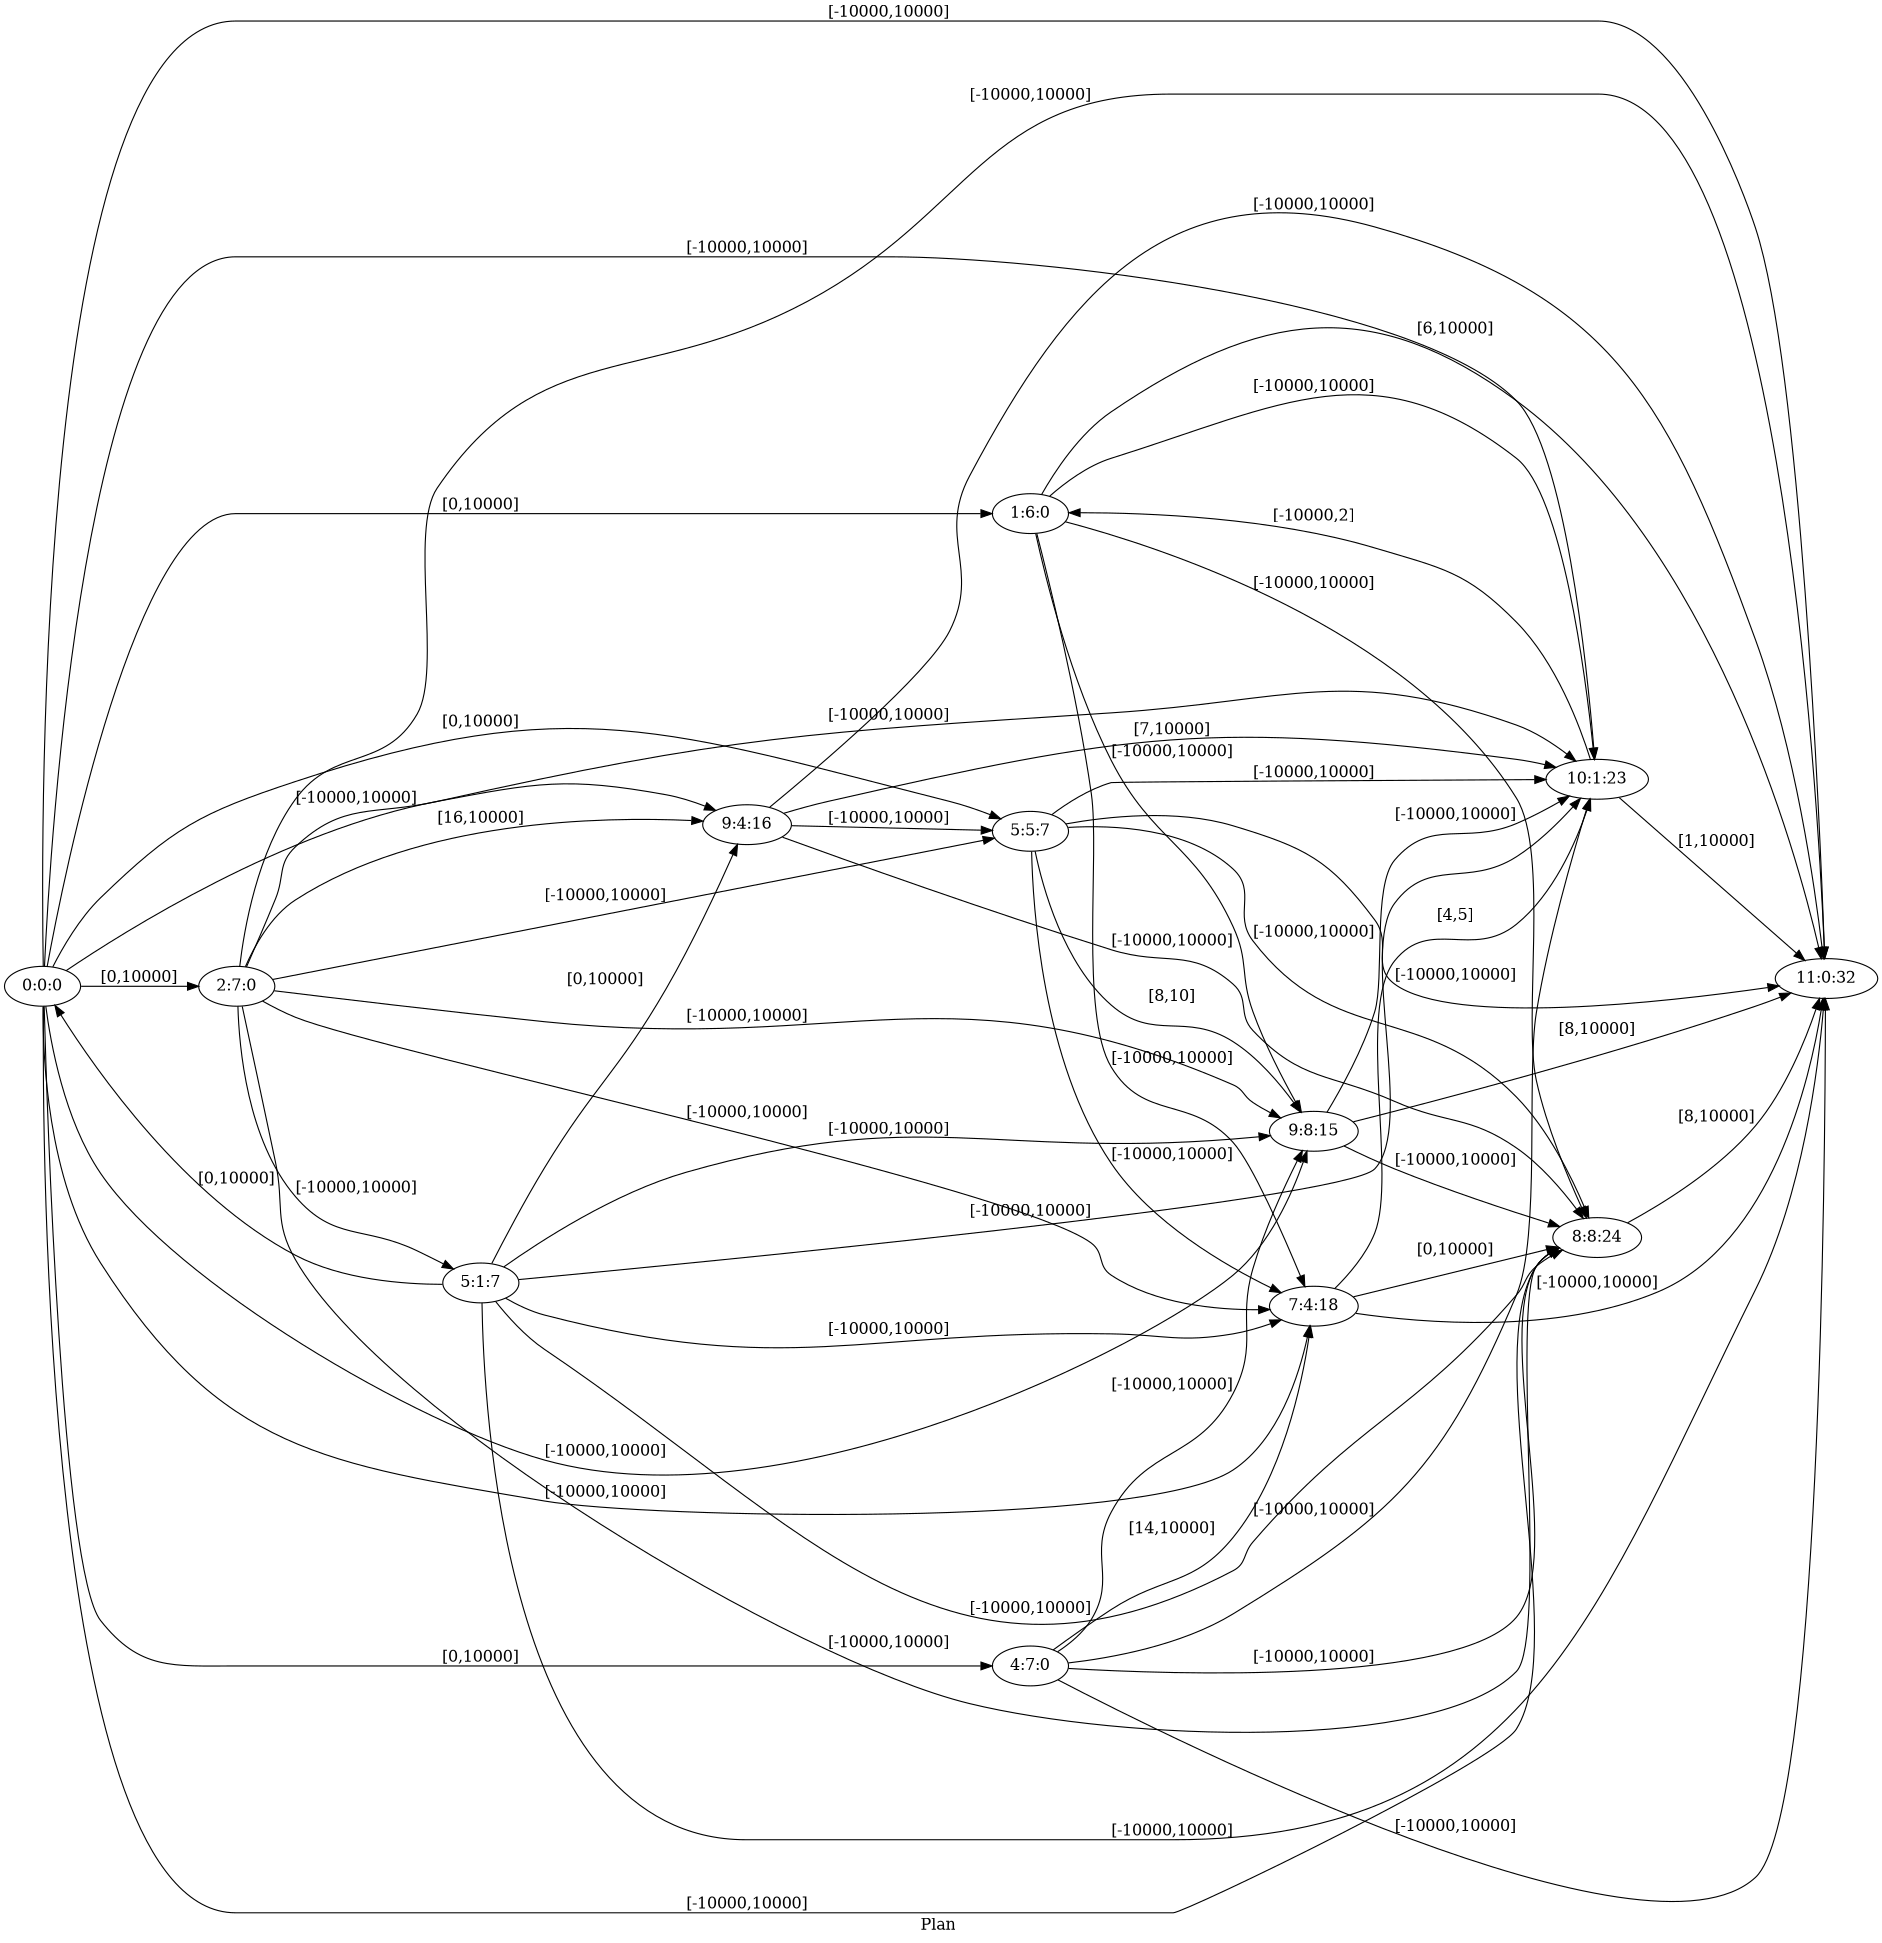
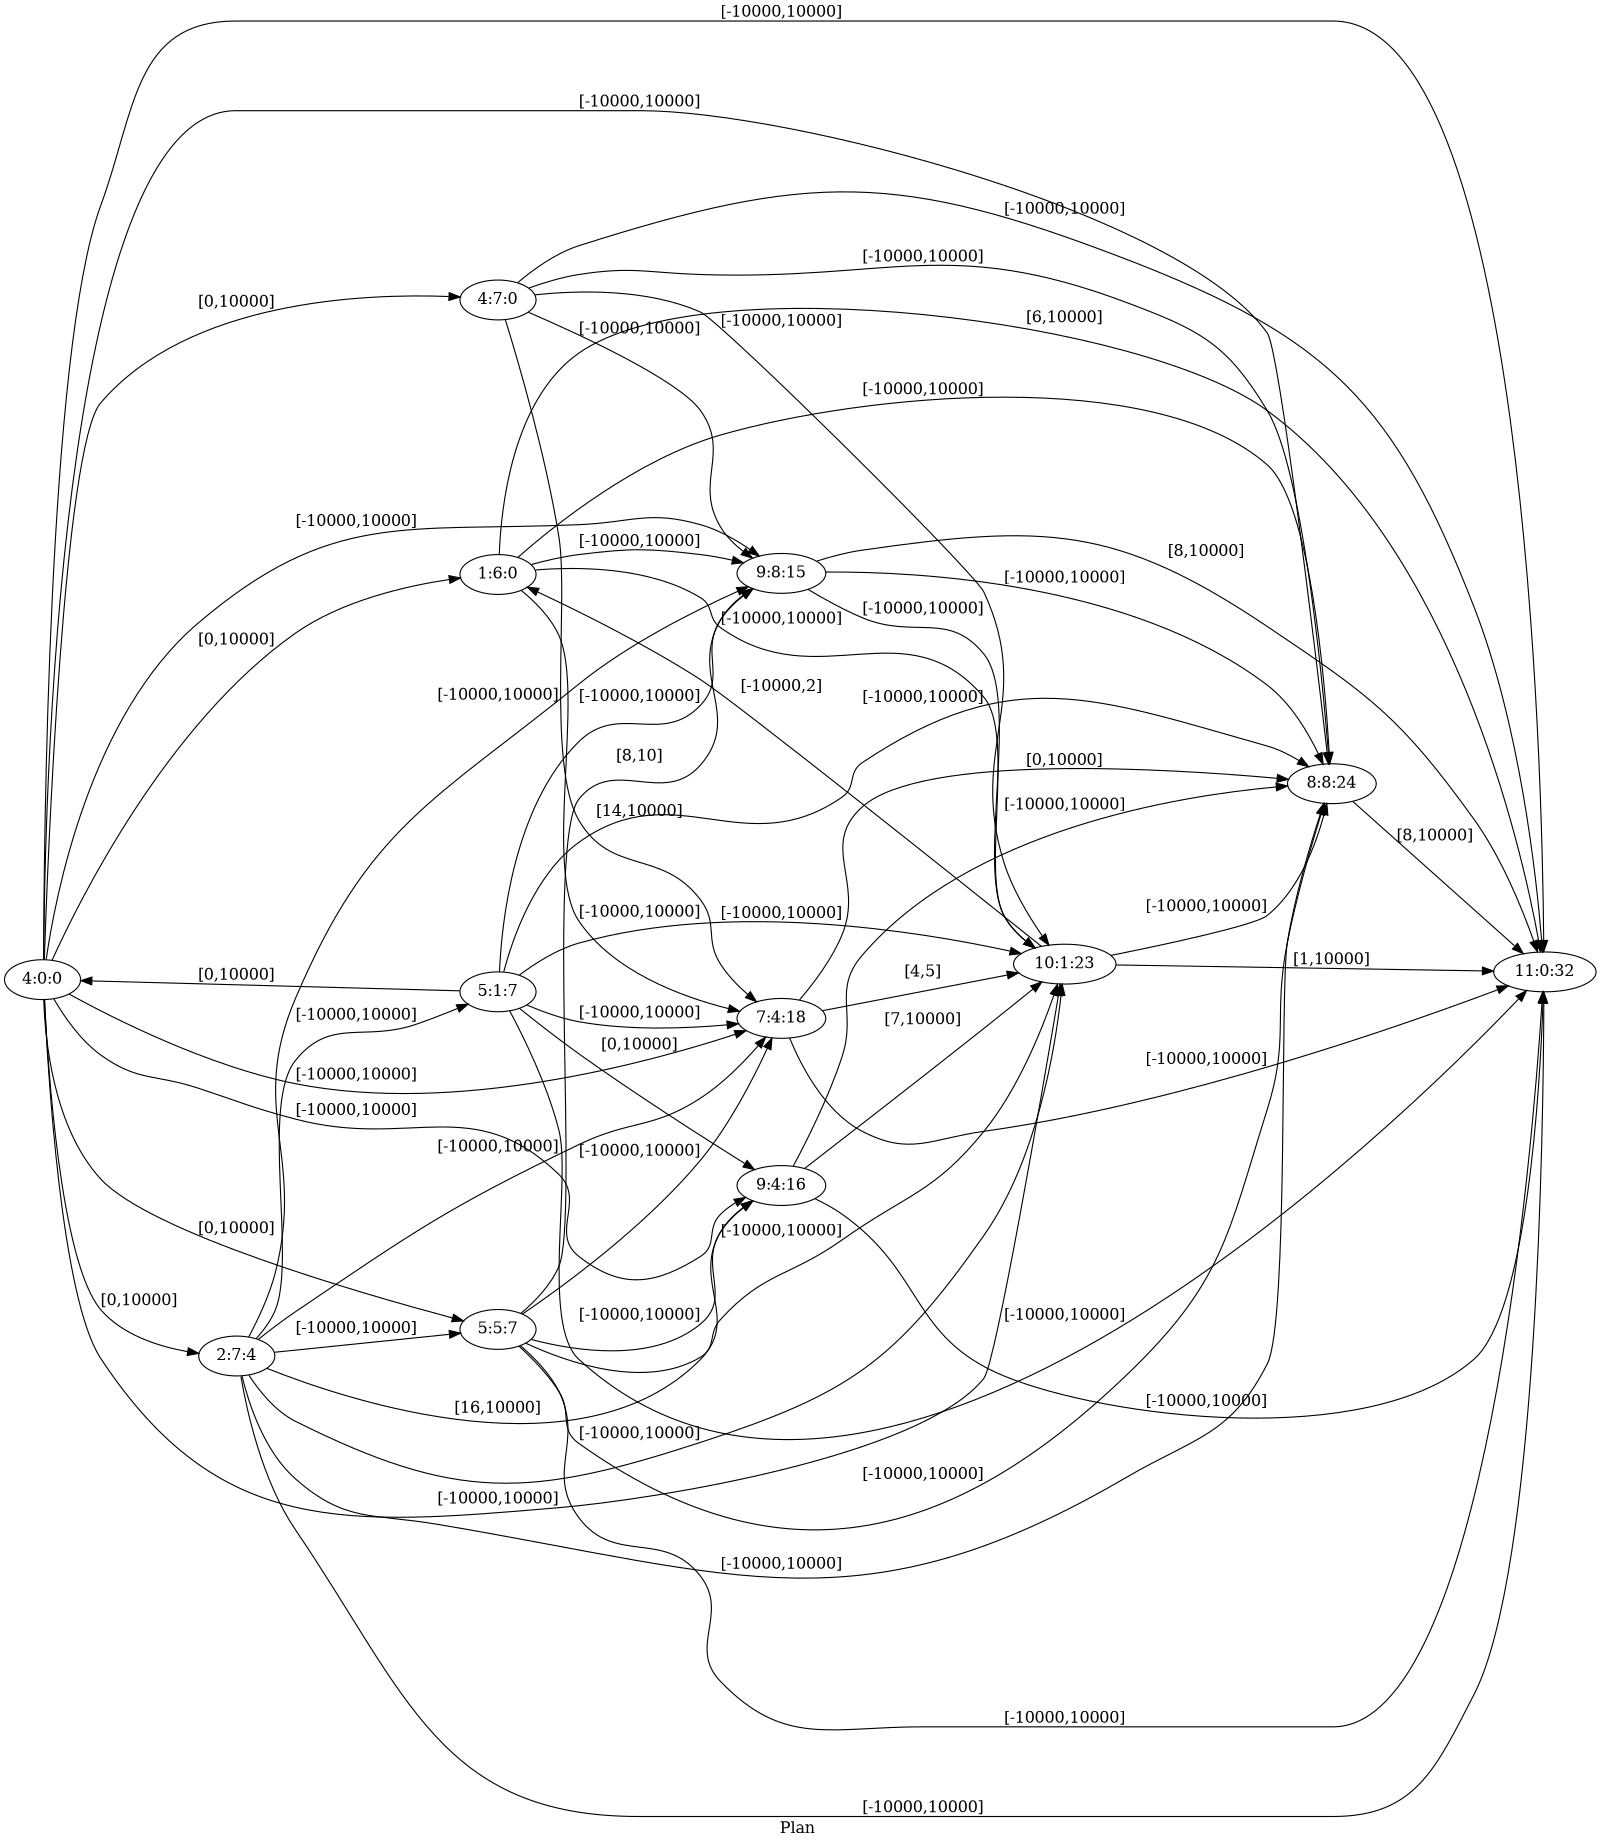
(886, 828) -> (682, 1336)
none -> (1247, 924)
(43, 986) -> (43, 980)
(237, 986) -> (237, 1356)
